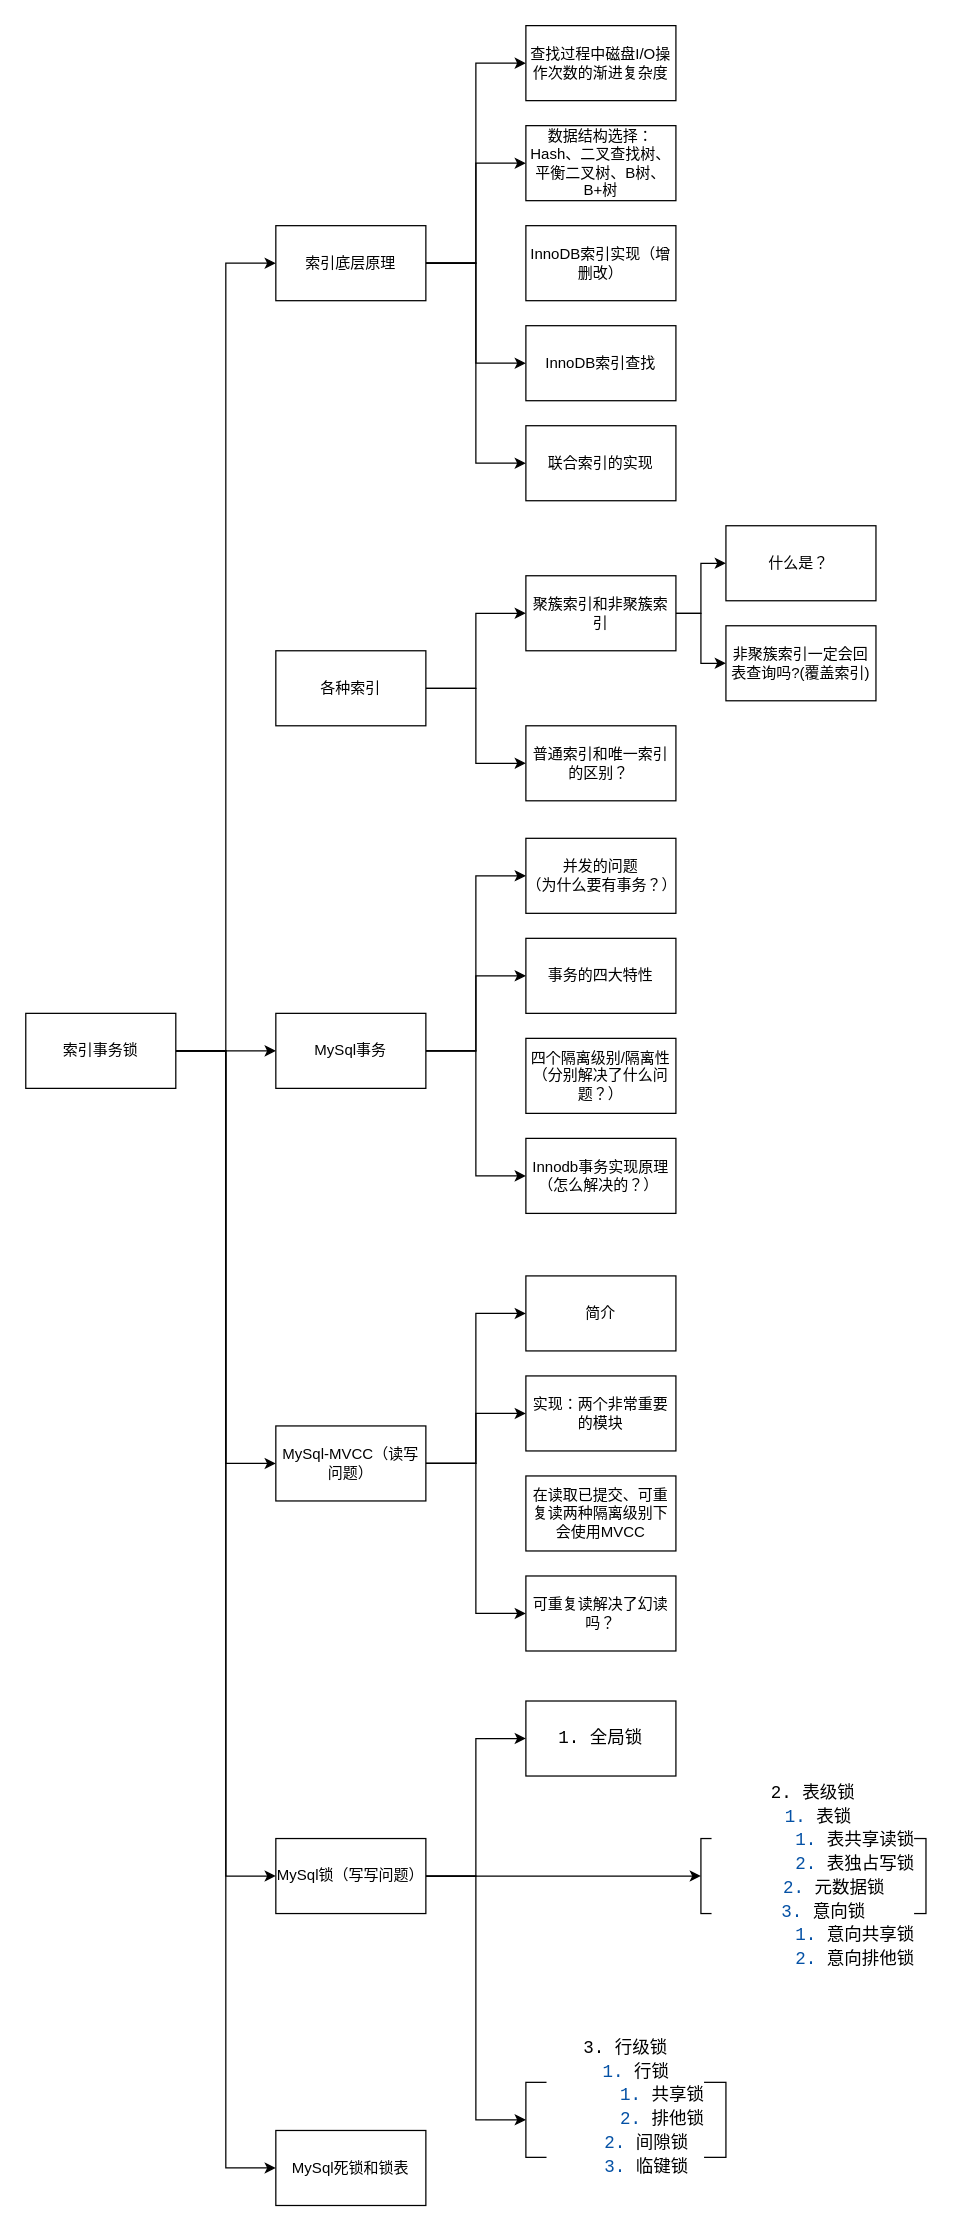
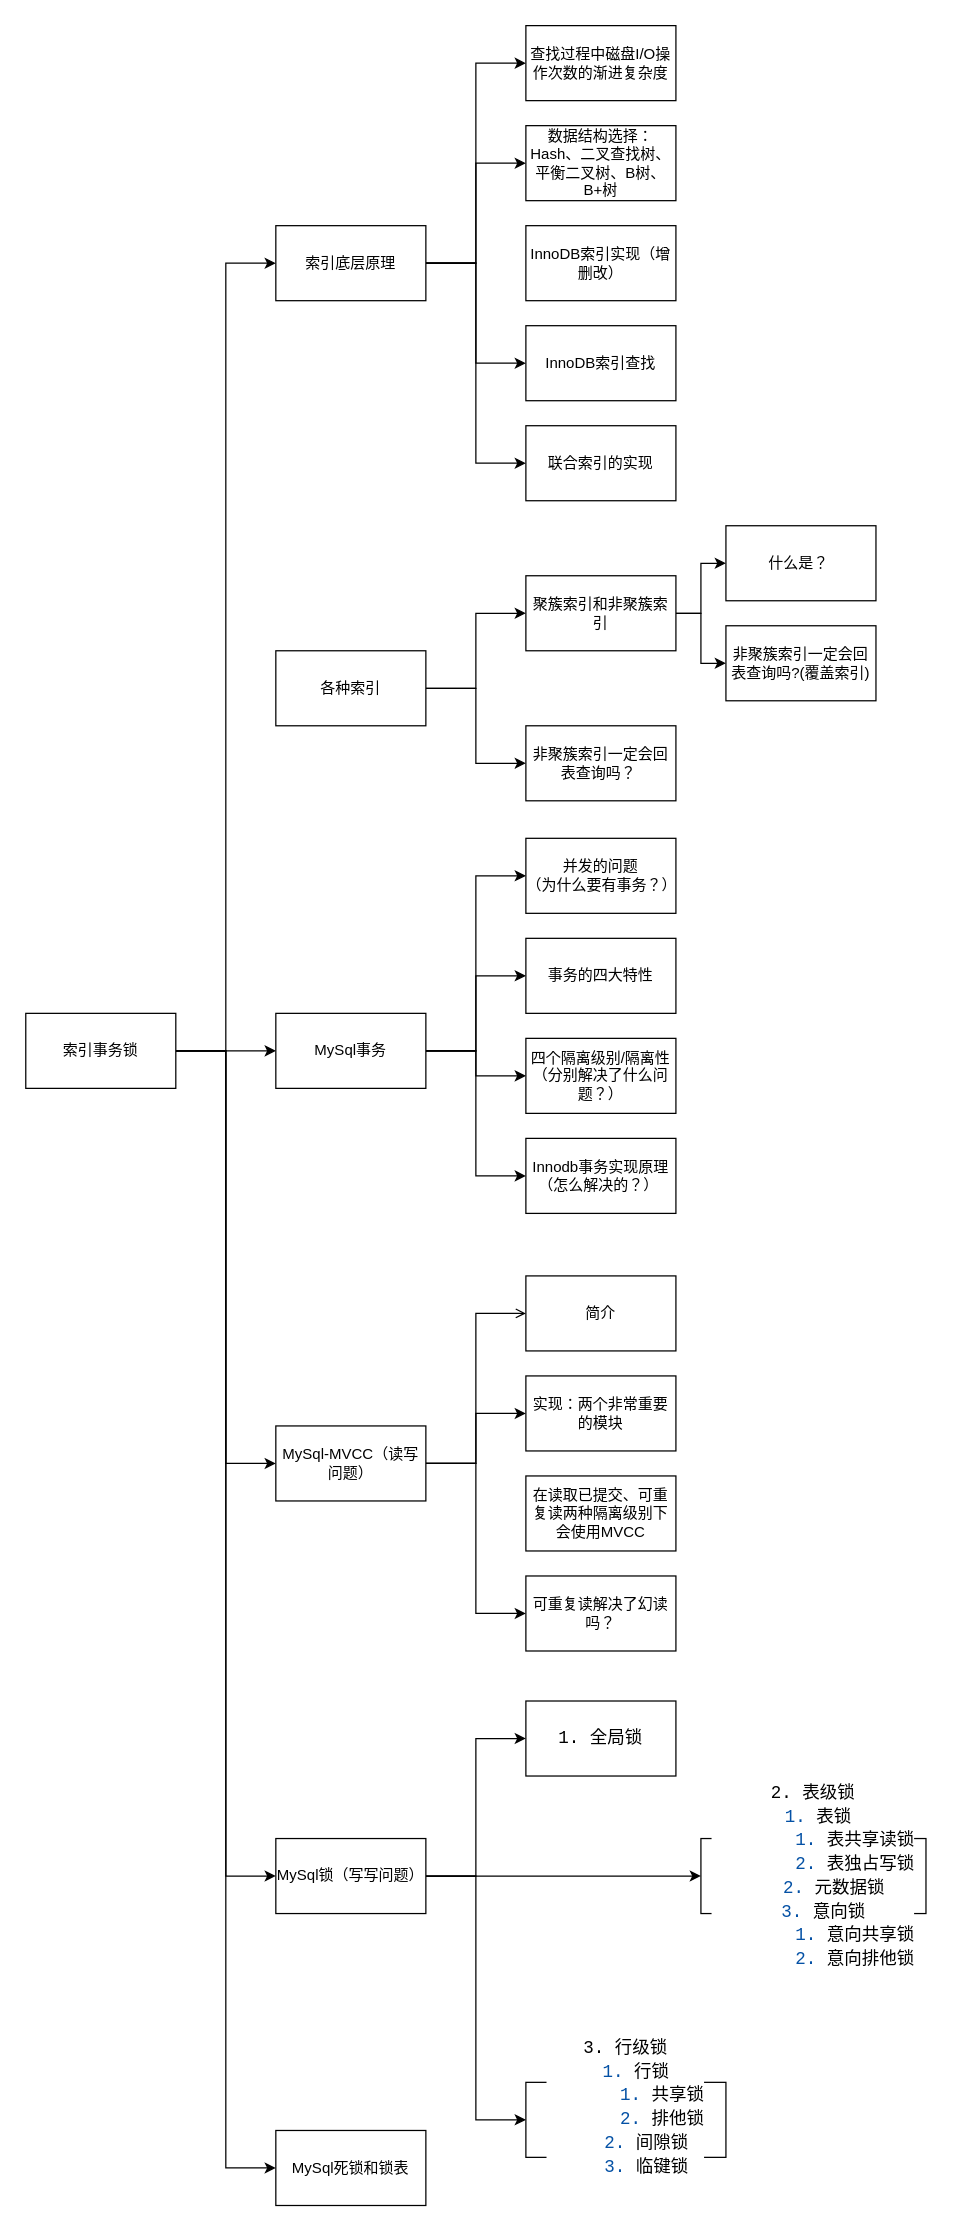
(601, 763) -> (601, 763)
none -> (498, 1076)
(516, 1313) -> (518, 1313)
